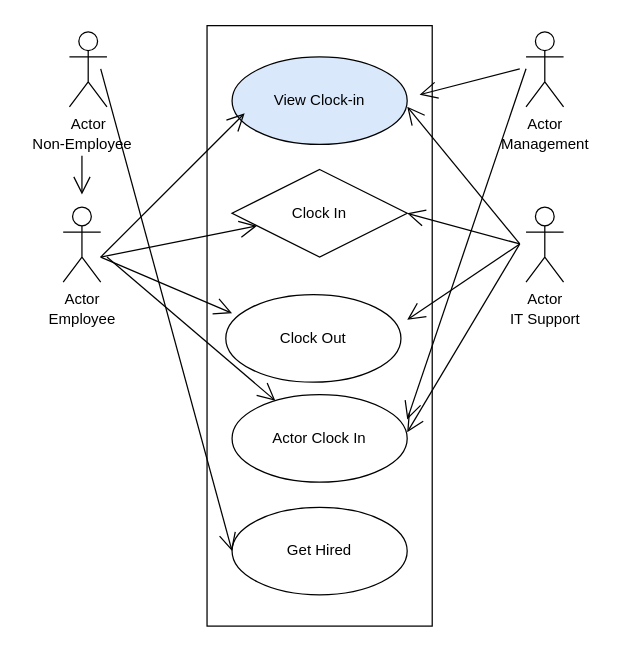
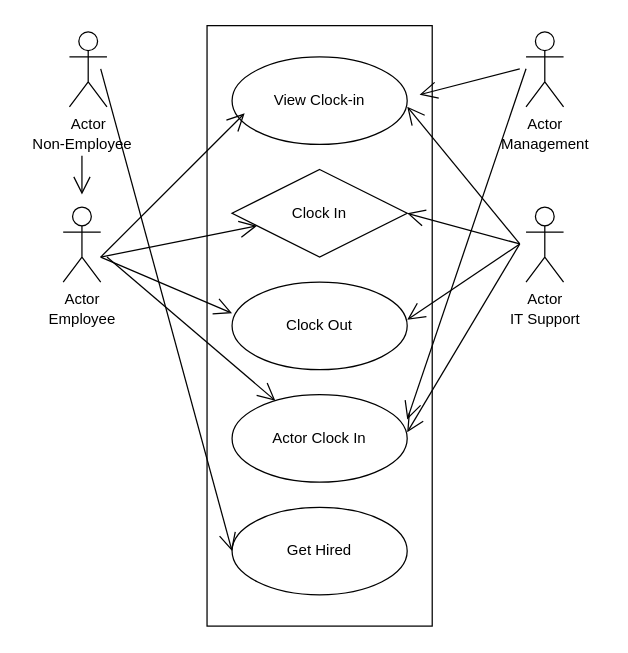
(319, 101) -> (319, 101)
(313, 338) -> (319, 326)
